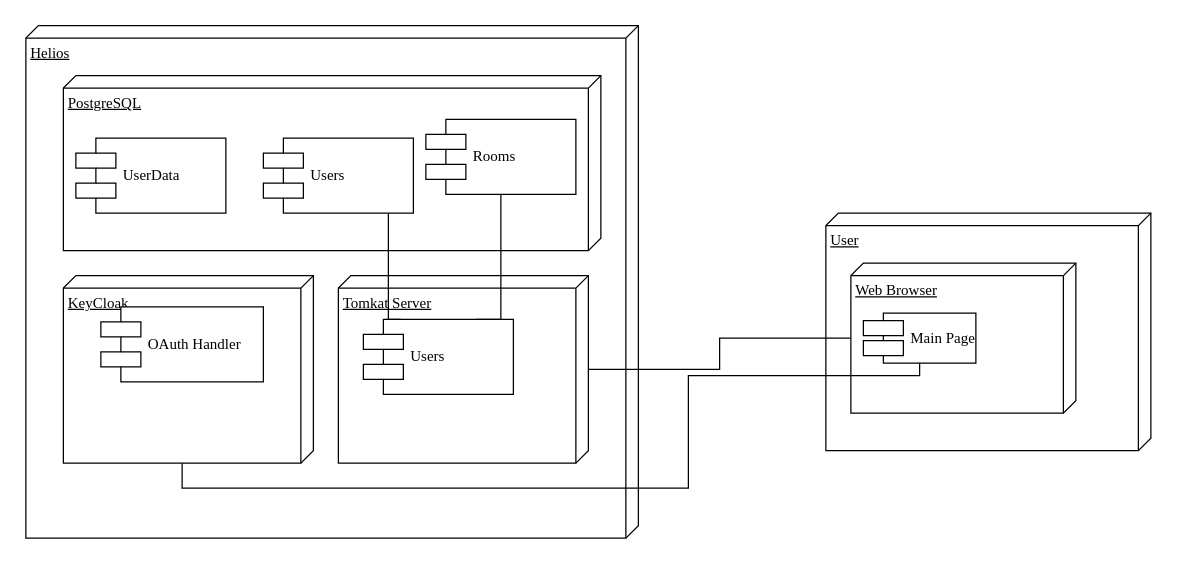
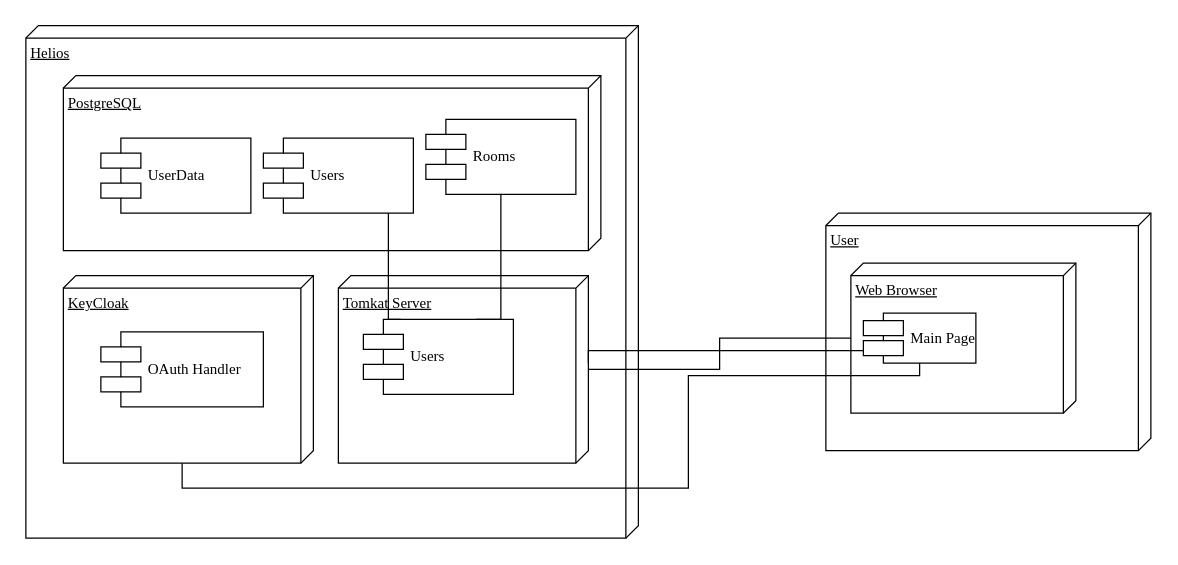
(151, 176) -> (176, 176)
(182, 344) -> (182, 369)
none -> (725, 351)
